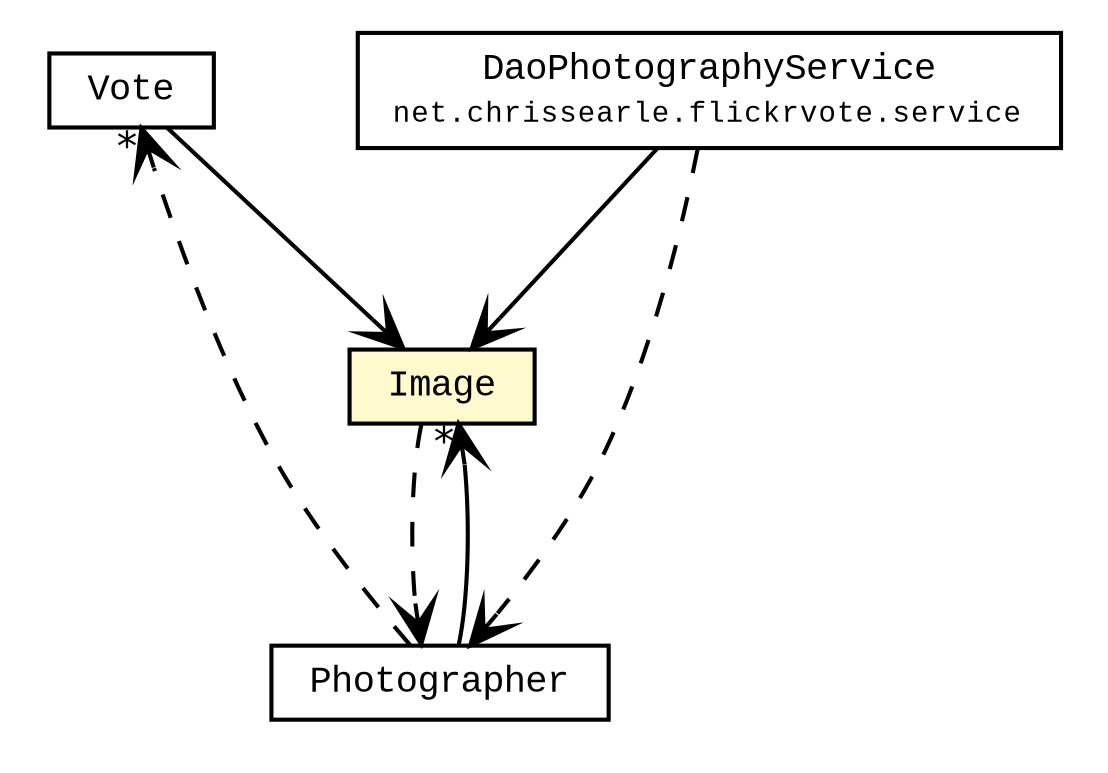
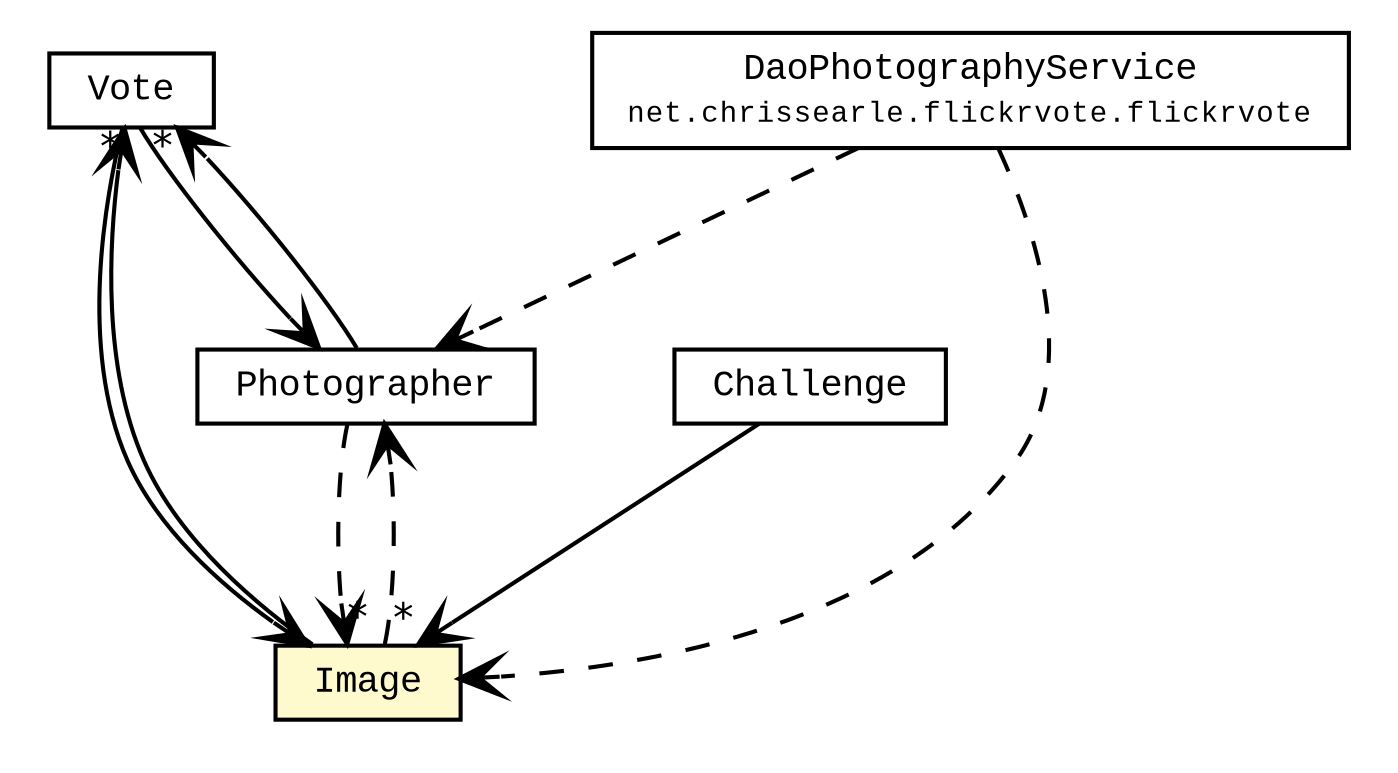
(709, 113) -> (971, 113)
none -> (211, 226)
(578, 233) -> (927, 547)
none -> (810, 387)
(255, 422) -> (286, 250)
none -> (137, 441)
(468, 555) -> (339, 513)
